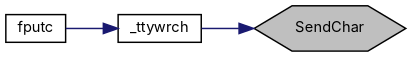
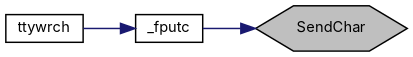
(36, 28) -> (44, 28)
(160, 28) -> (169, 28)
